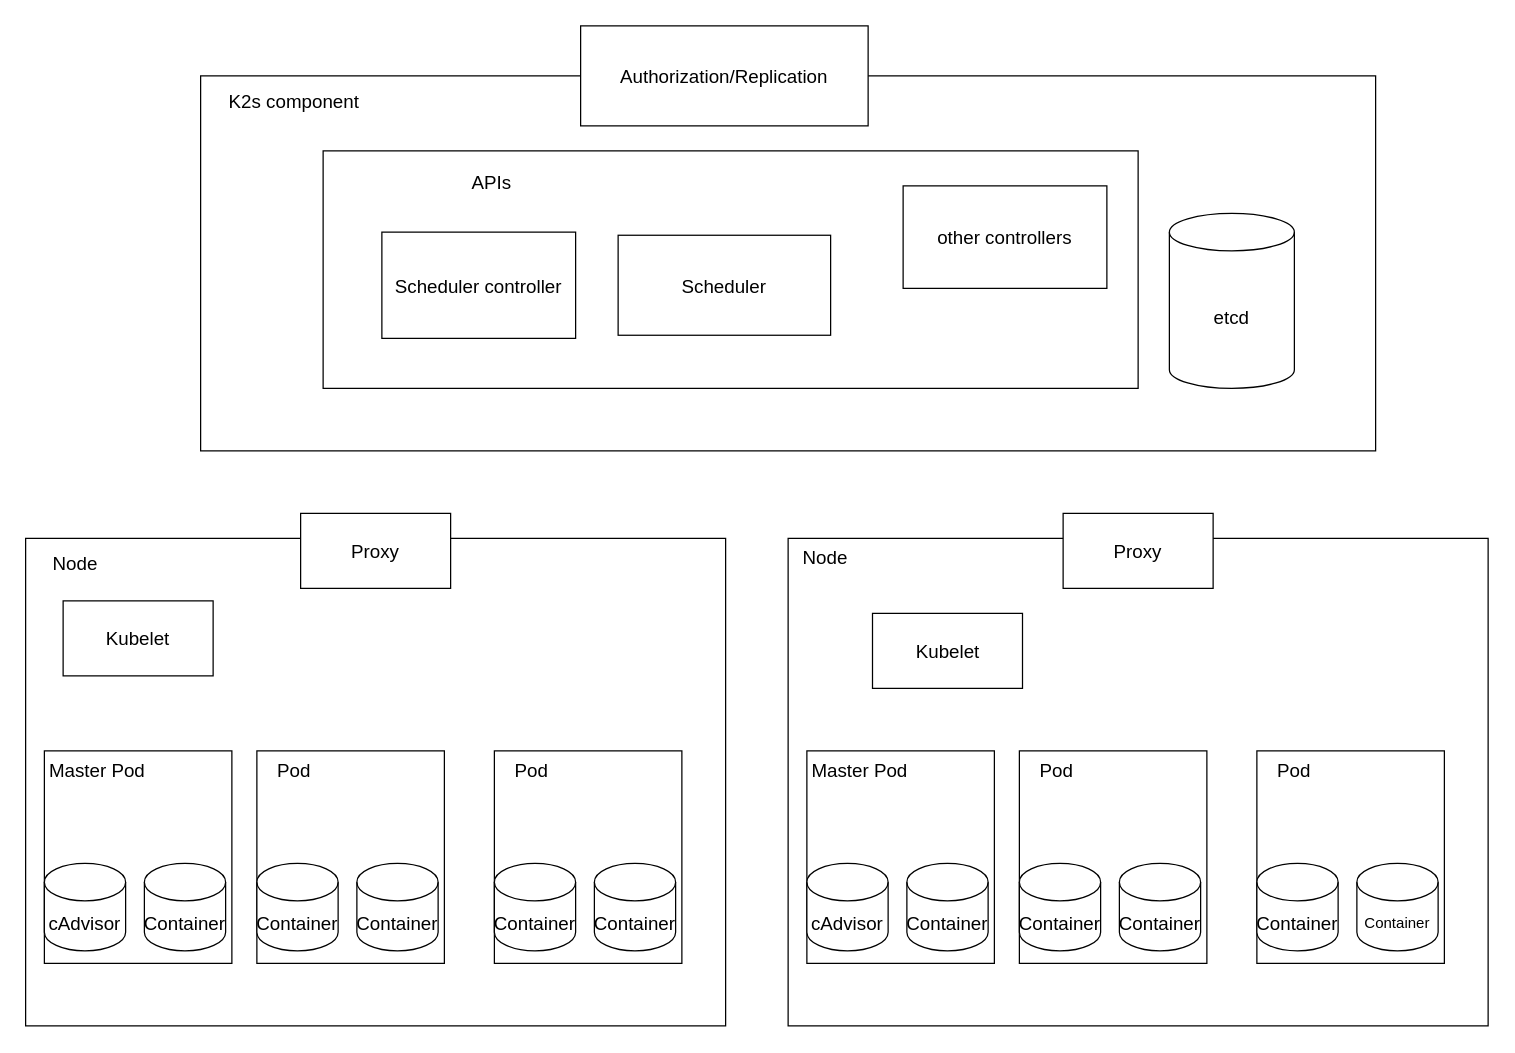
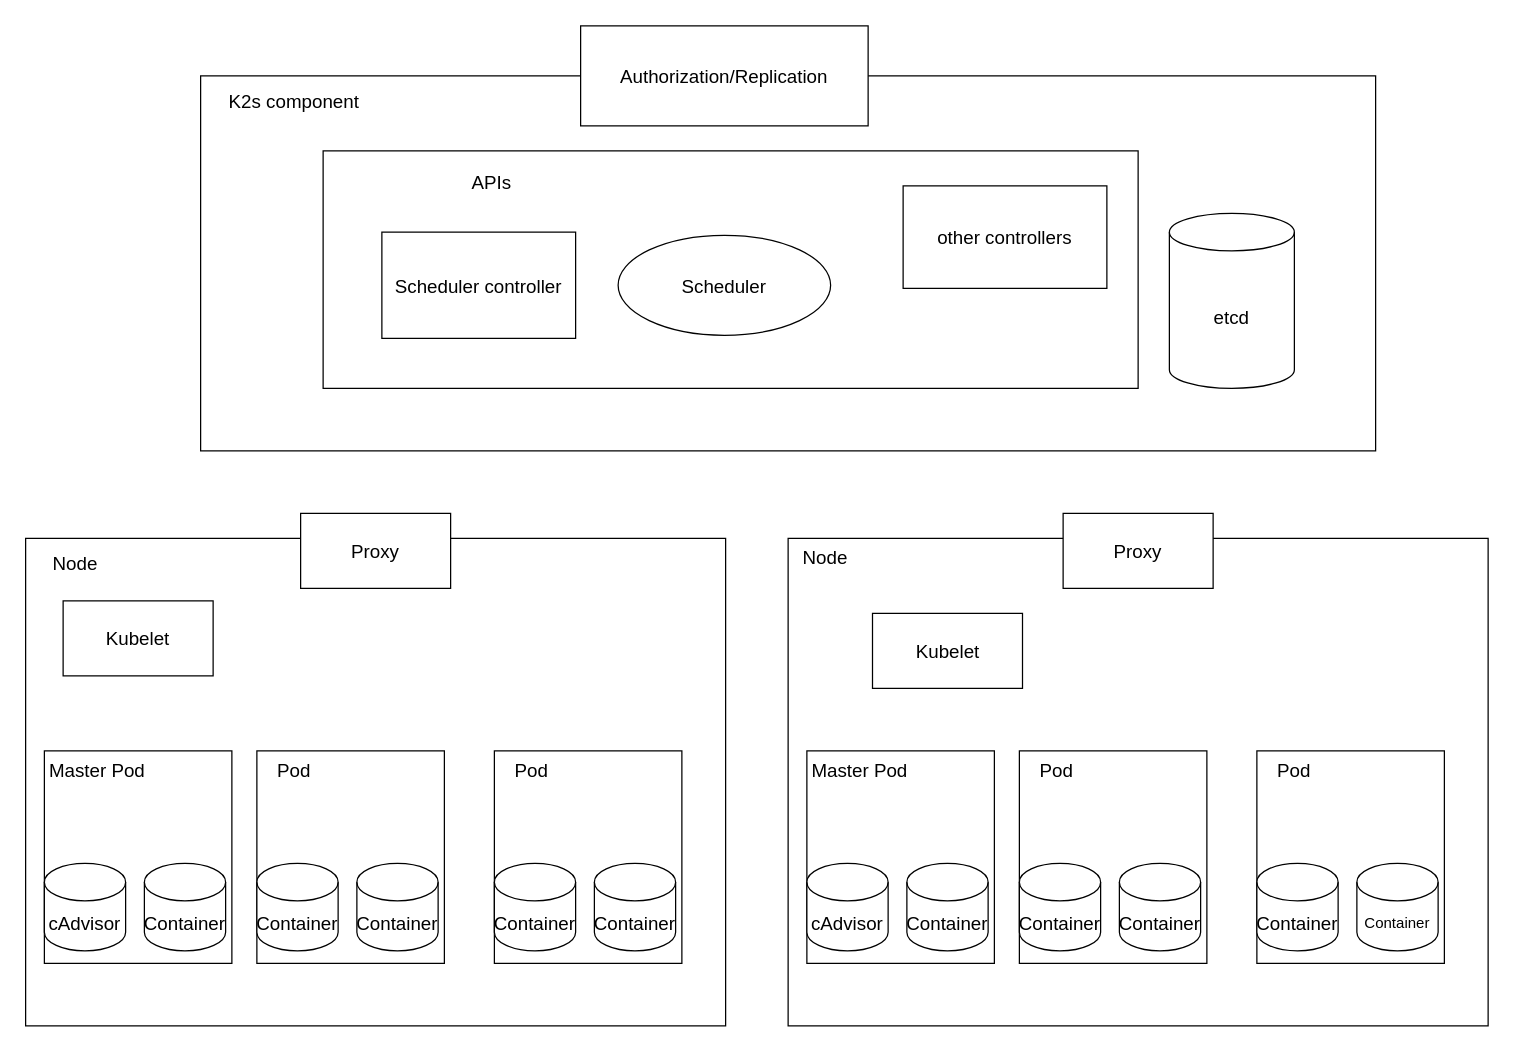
(724, 285) -> (724, 285)
